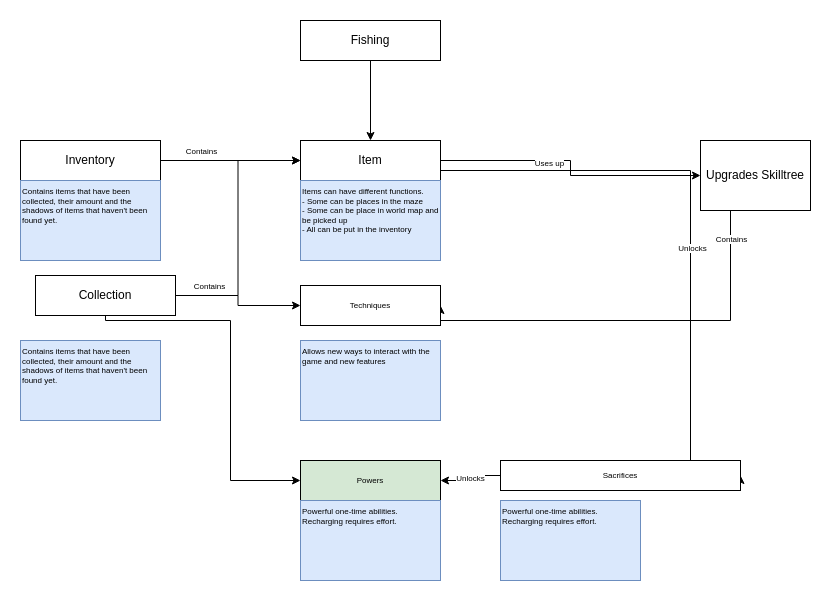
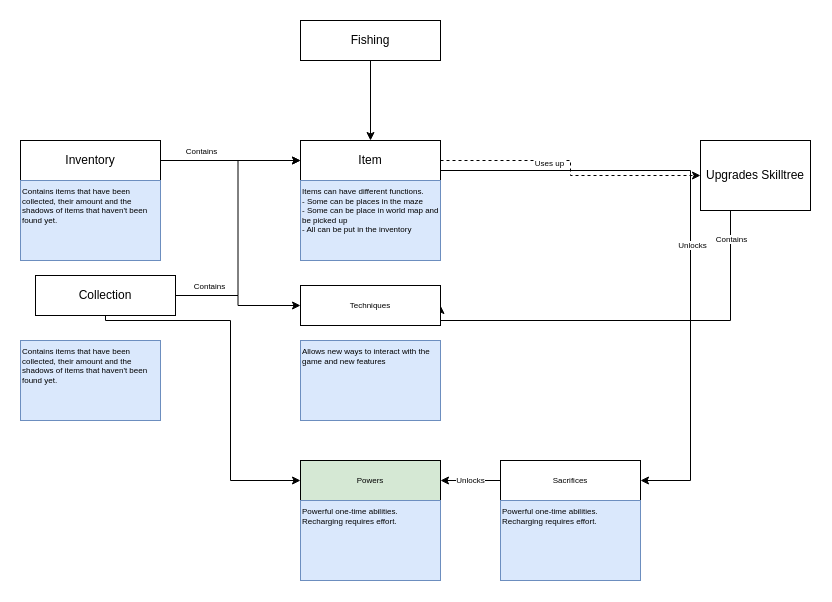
(620, 176) -> (620, 176)
(621, 476) -> (571, 481)
